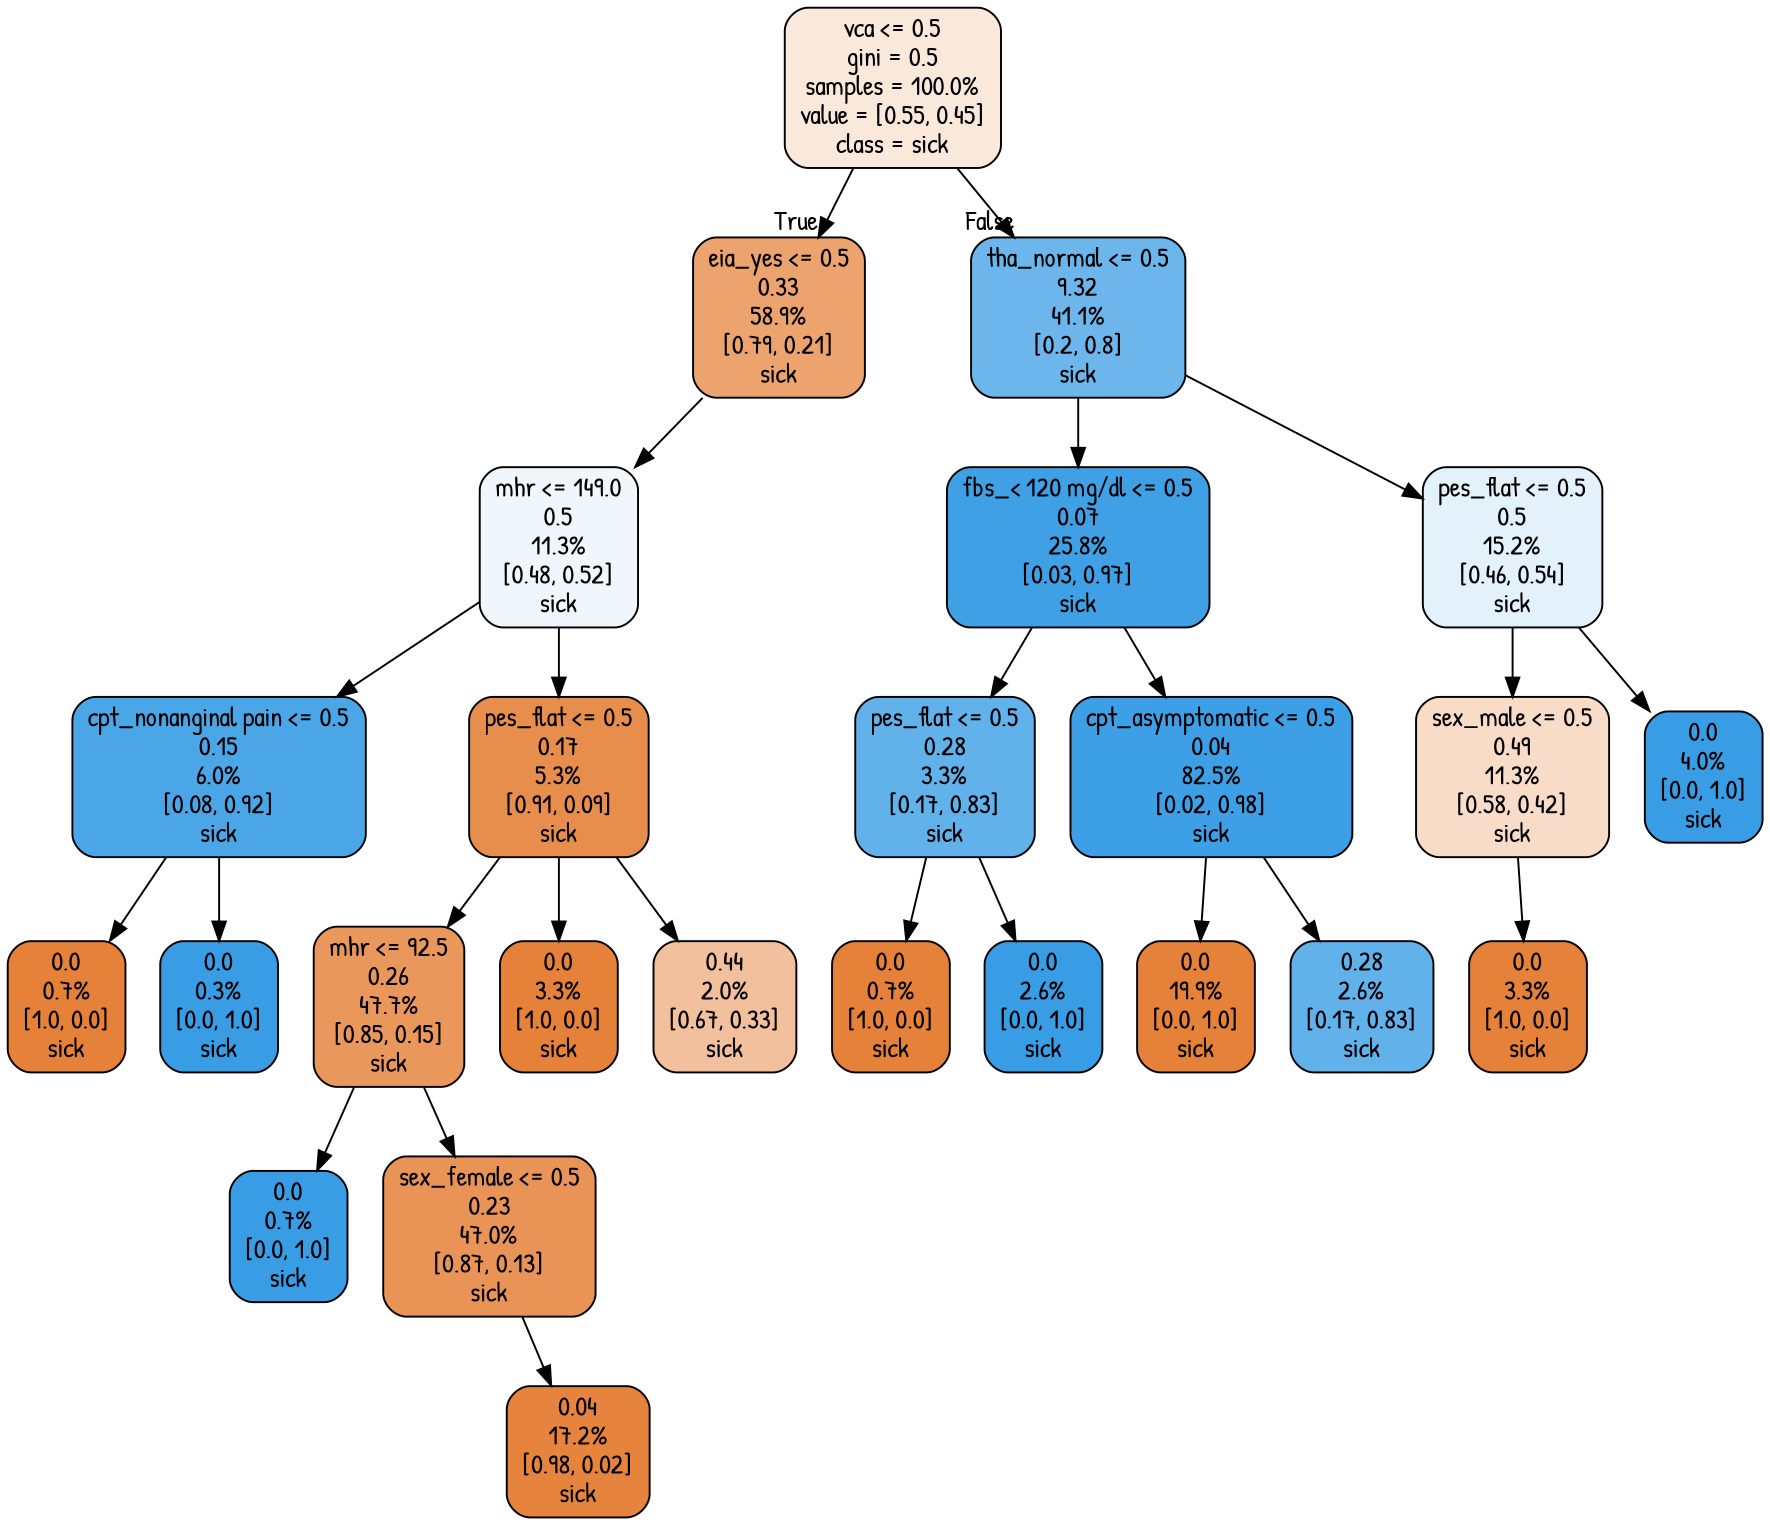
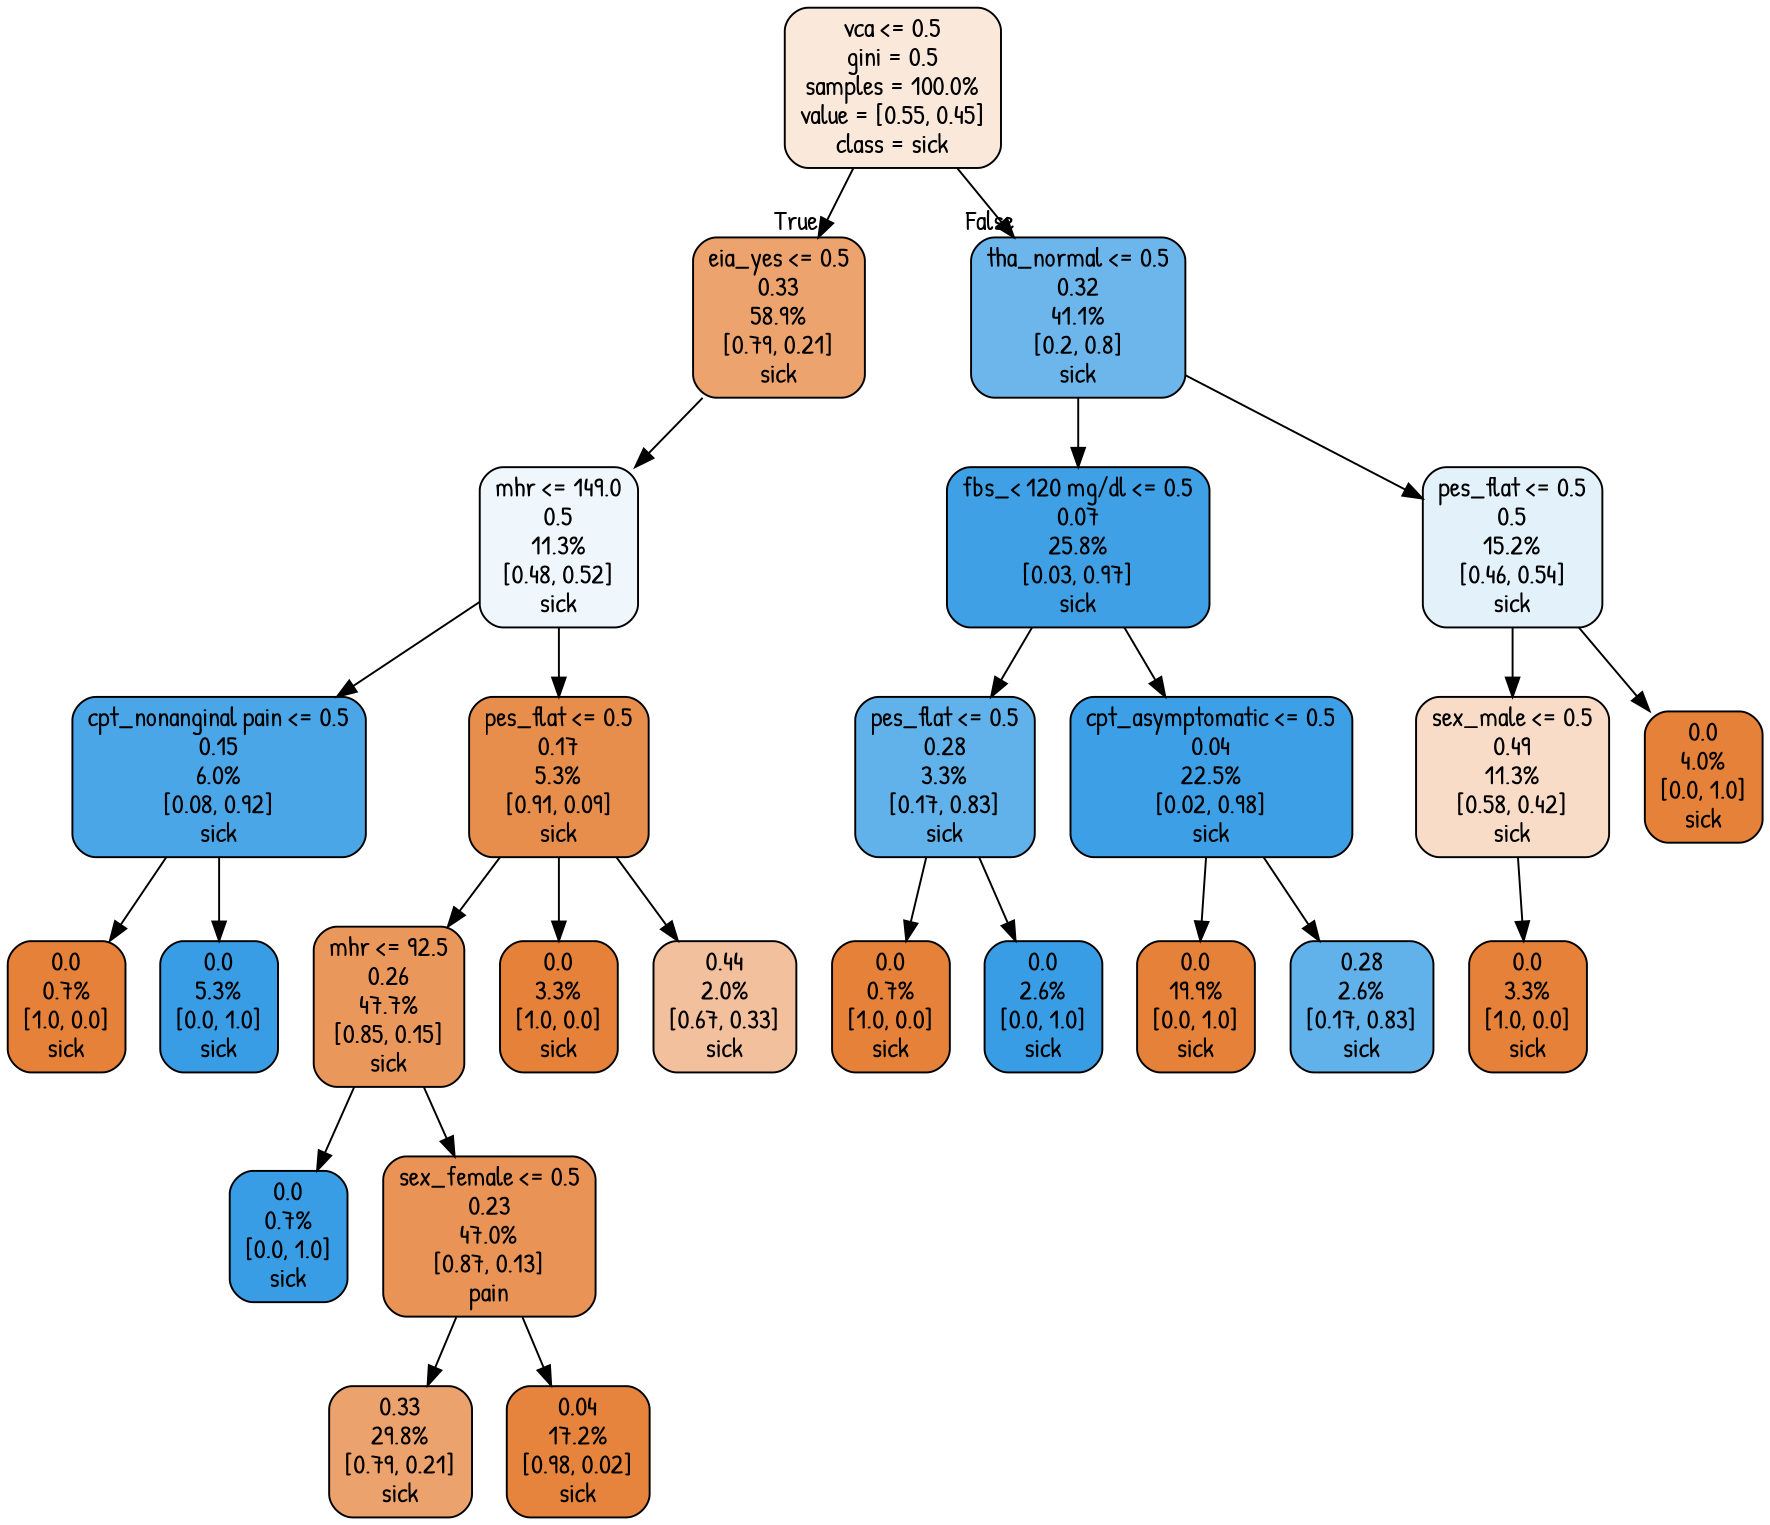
(1078, 318) -> (1078, 318)
(1211, 777) -> (1211, 777)
(1704, 777) -> (1704, 777)
(219, 1007) -> (219, 1007)
(489, 1237) -> (489, 1237)
none -> (401, 1452)
